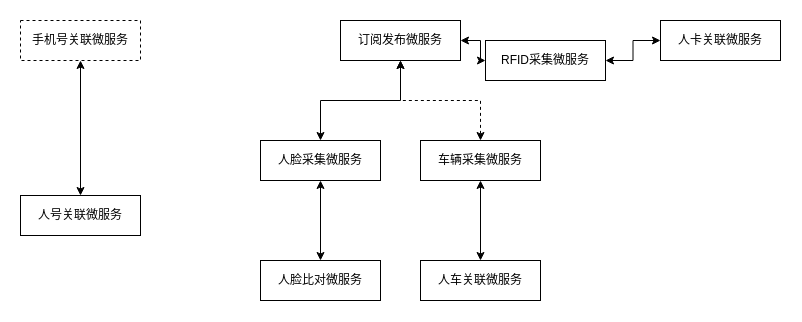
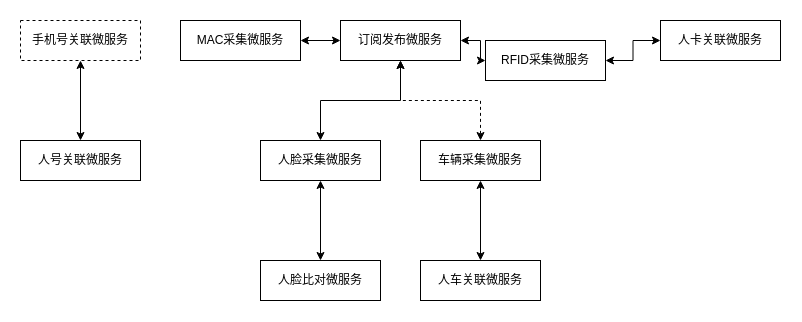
none -> (241, 41)
none -> (321, 41)
(81, 216) -> (81, 161)
